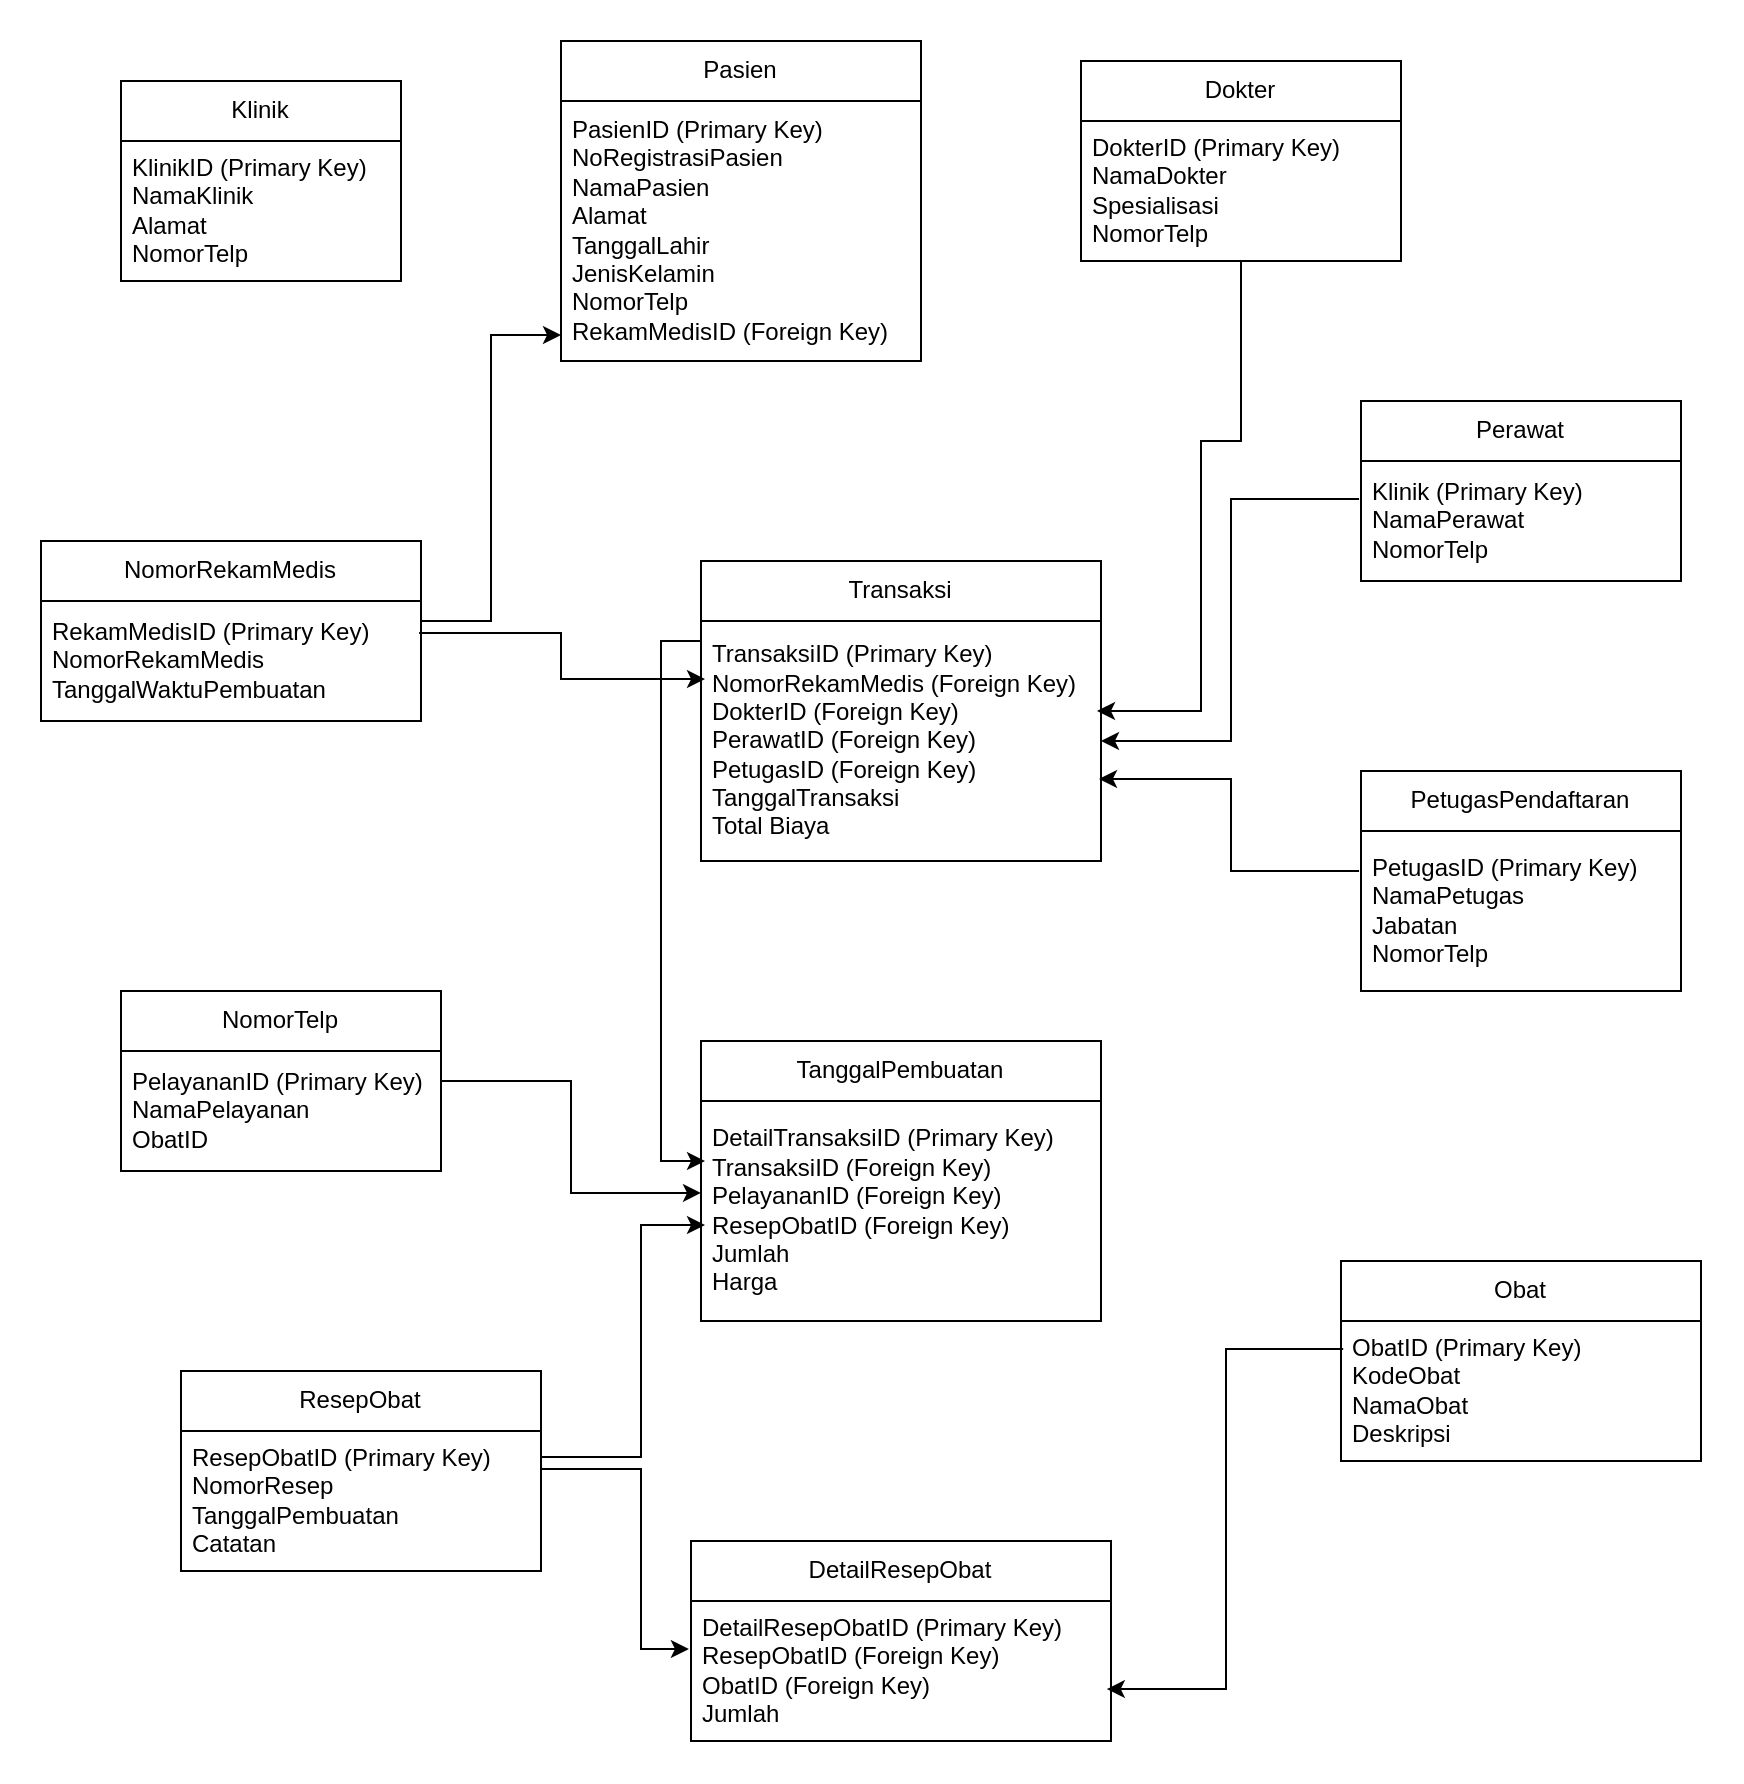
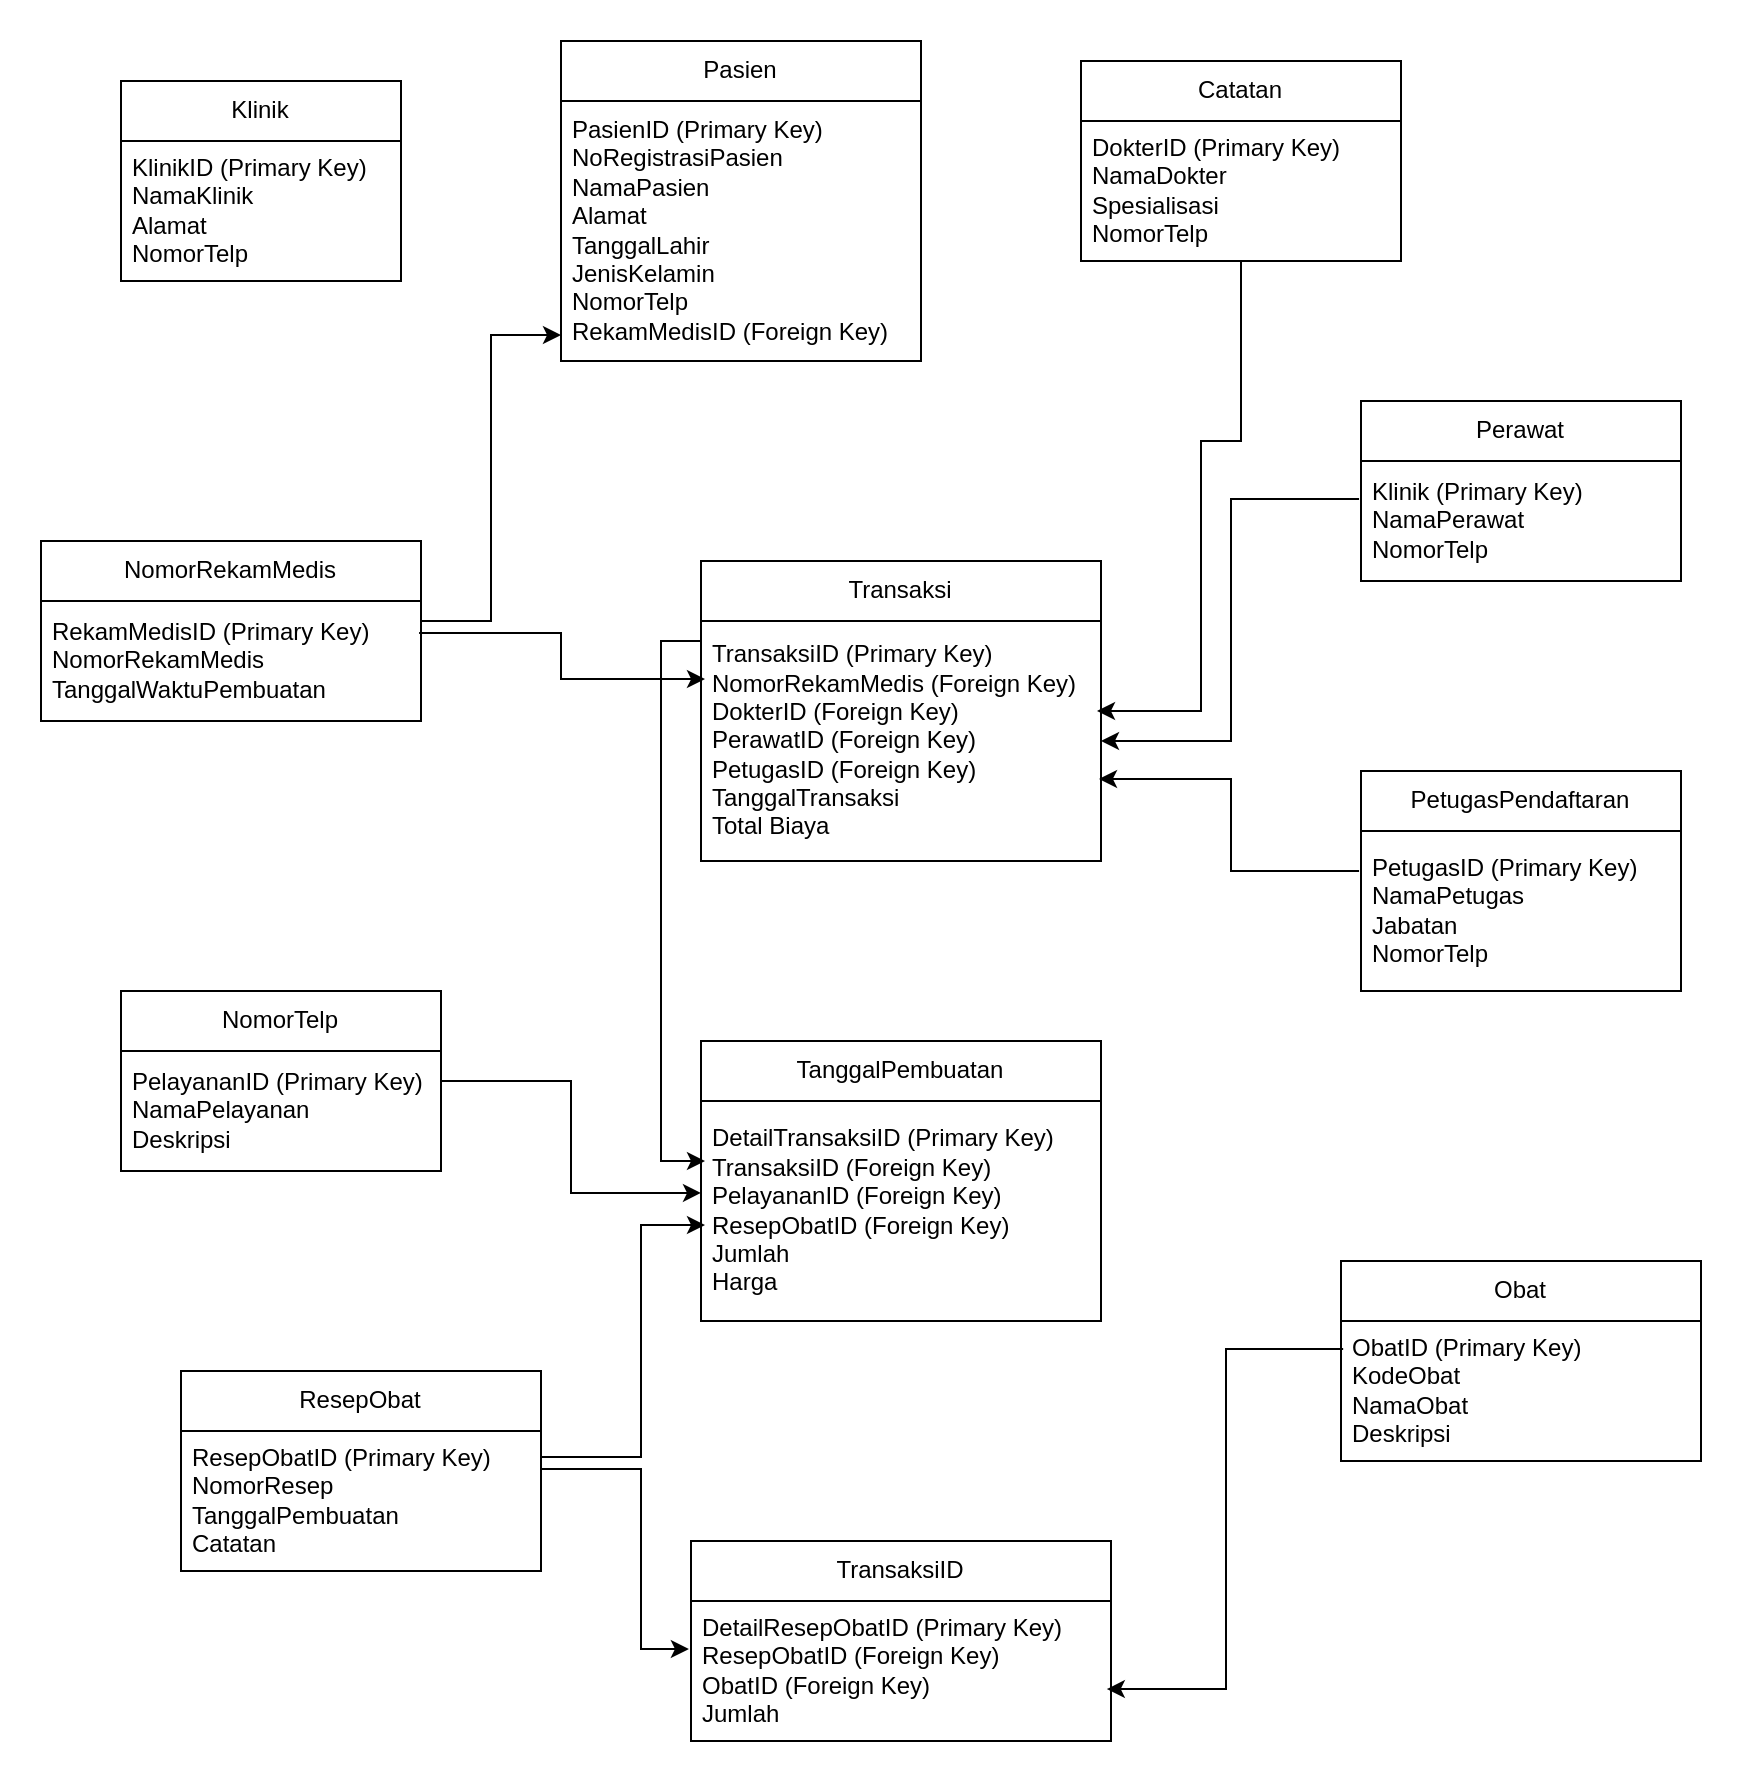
(1241, 91) -> (1241, 91)
(283, 1111) -> (283, 1111)
(901, 1571) -> (901, 1571)
